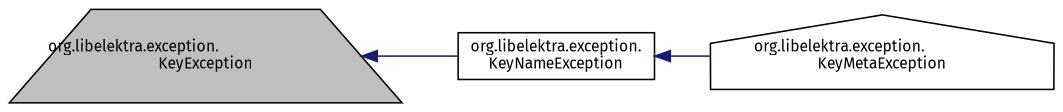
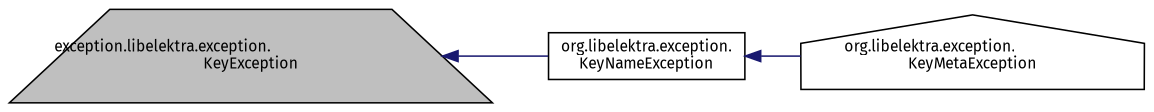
(206, 56) -> (251, 56)
